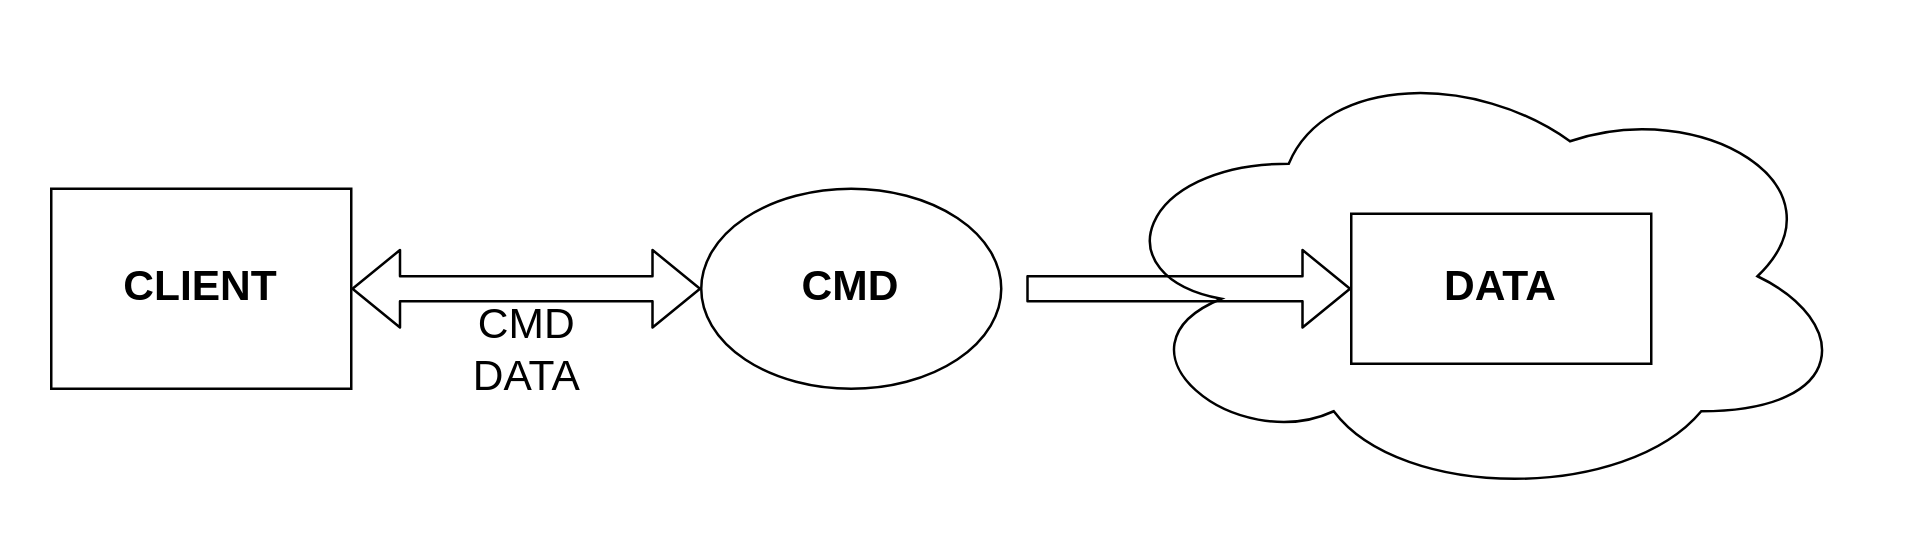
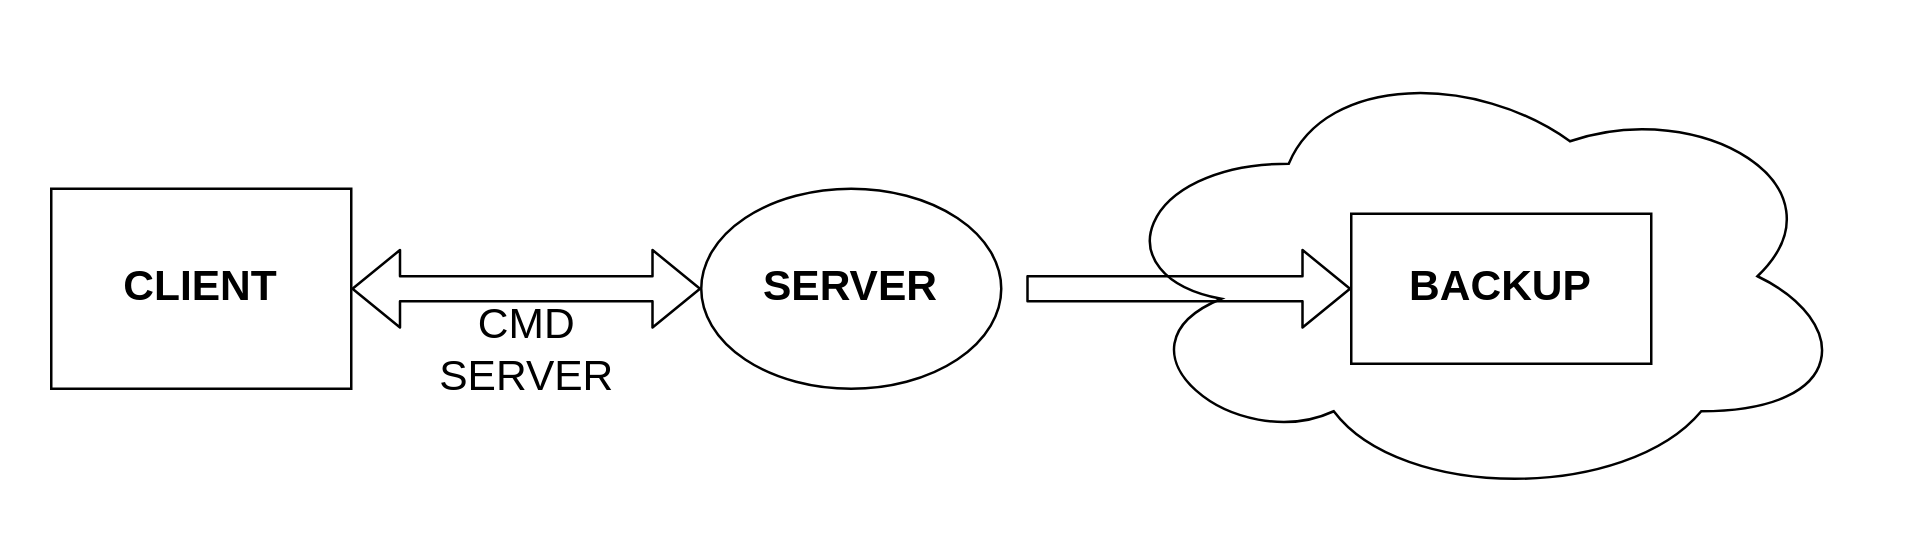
(851, 289) -> (851, 289)
(1501, 289) -> (1501, 289)
(528, 351) -> (528, 351)
